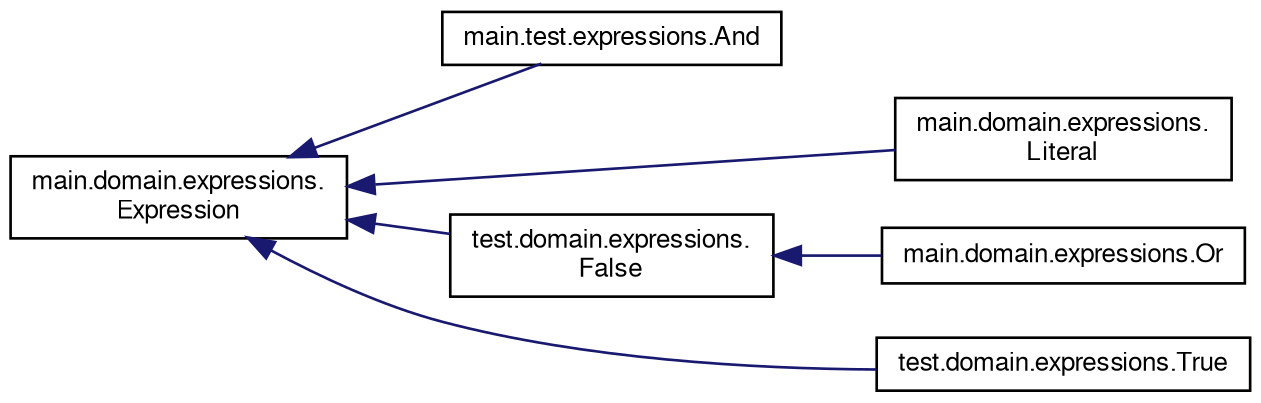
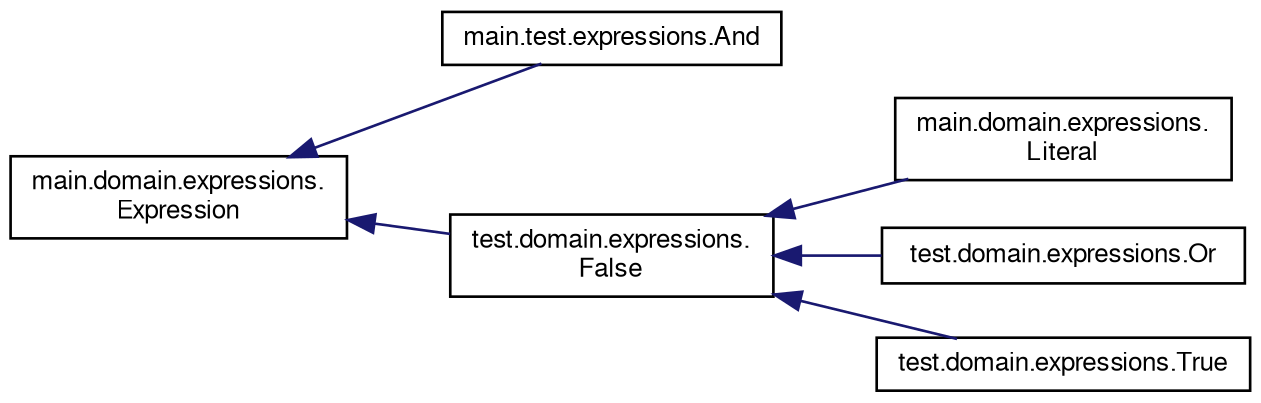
(635, 167) -> (851, 194)
(1063, 256) -> (1063, 256)
(566, 347) -> (879, 320)
